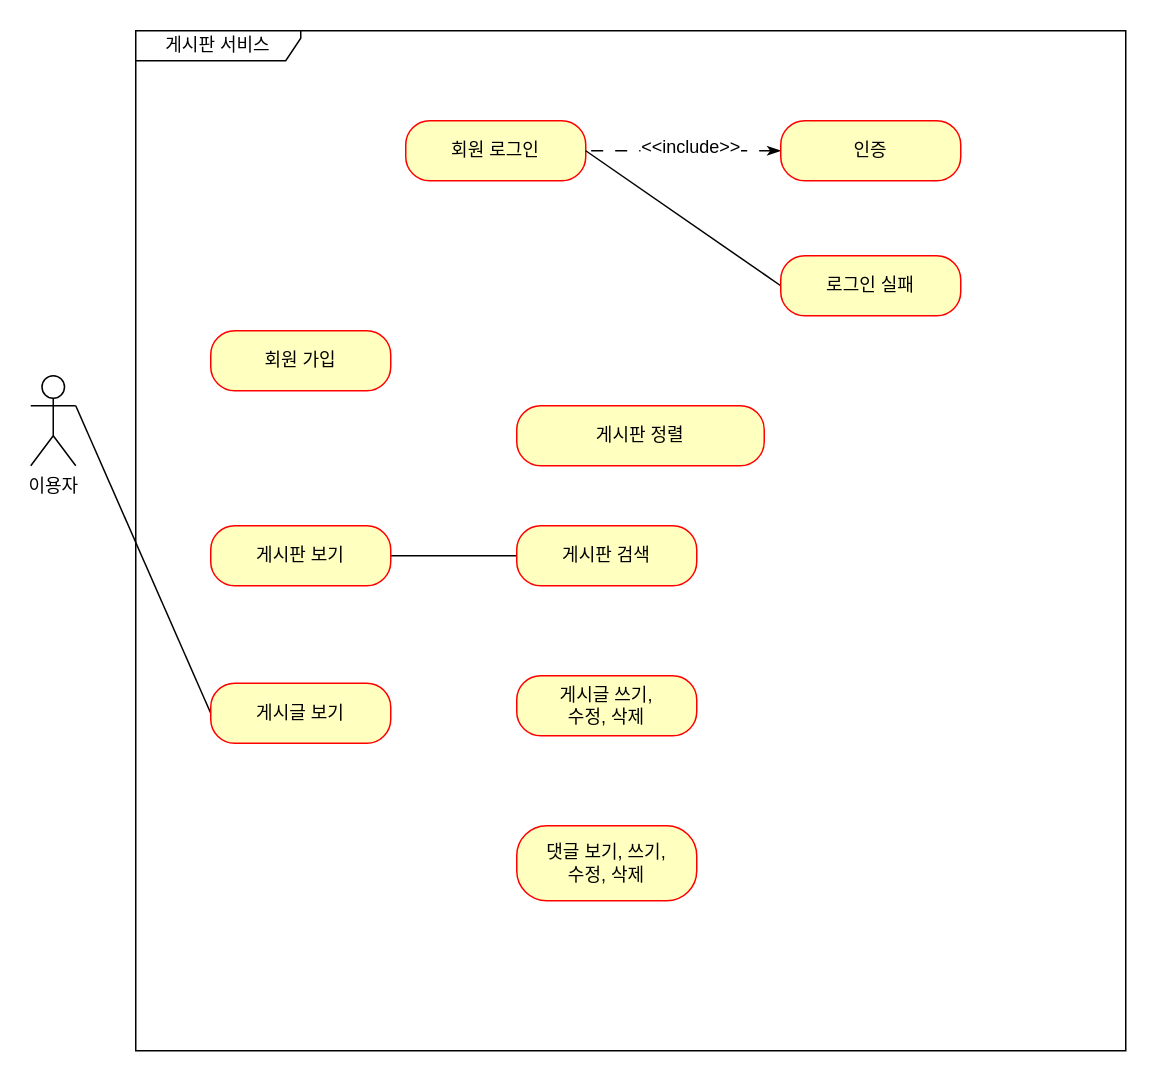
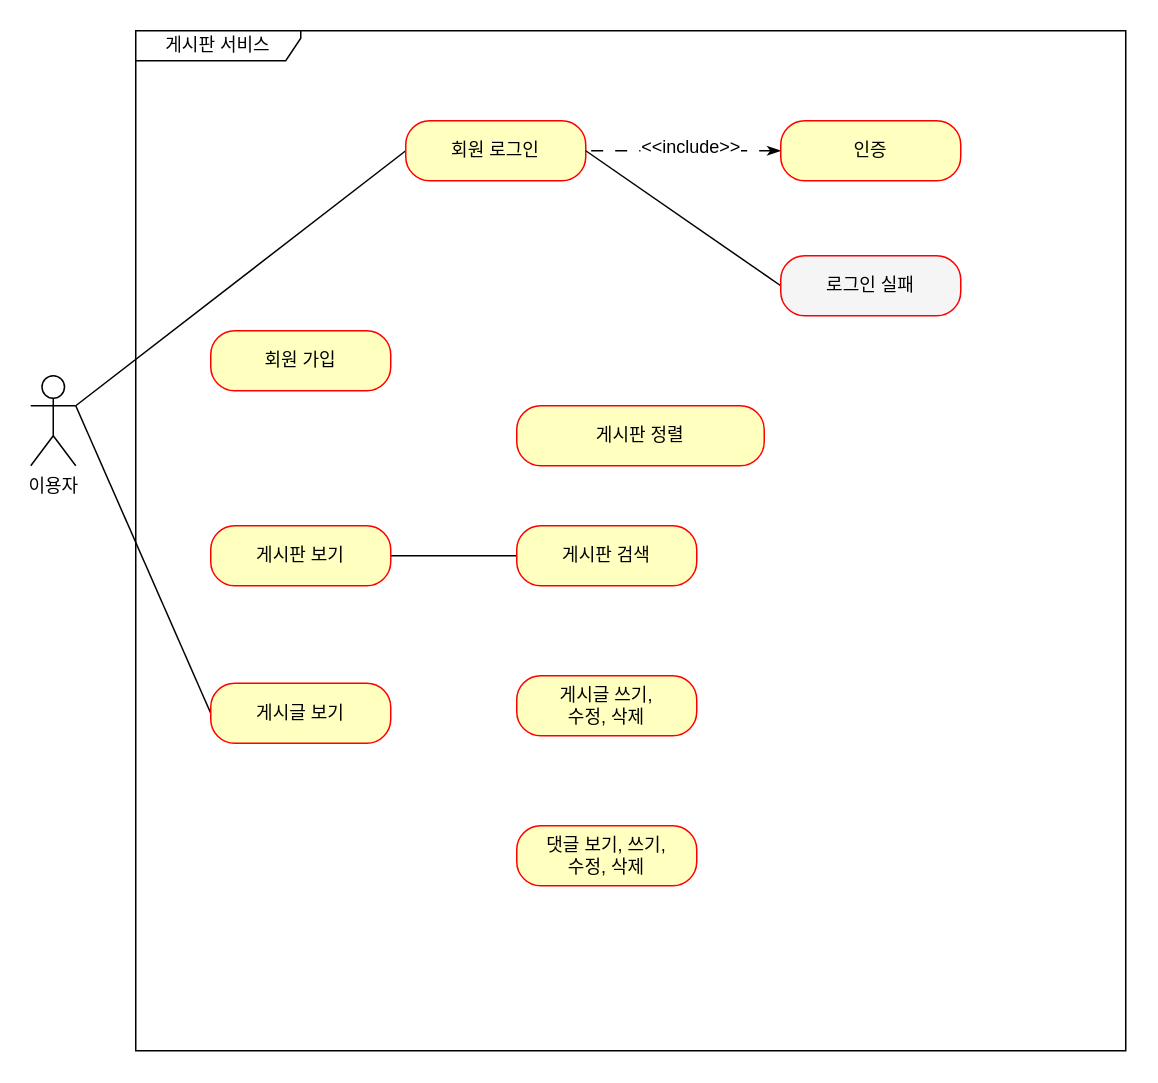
none -> (241, 278)
(871, 286) -> (871, 286)
(607, 863) -> (607, 856)
